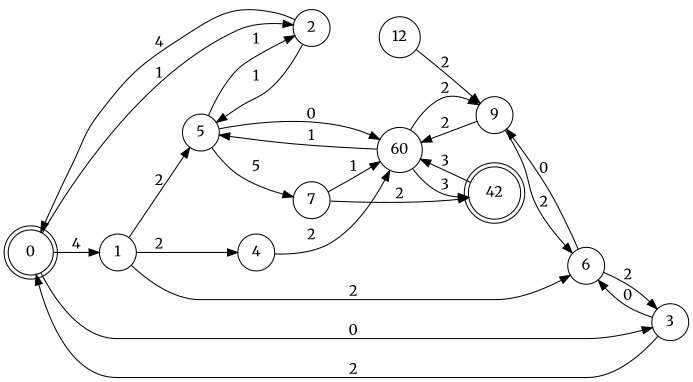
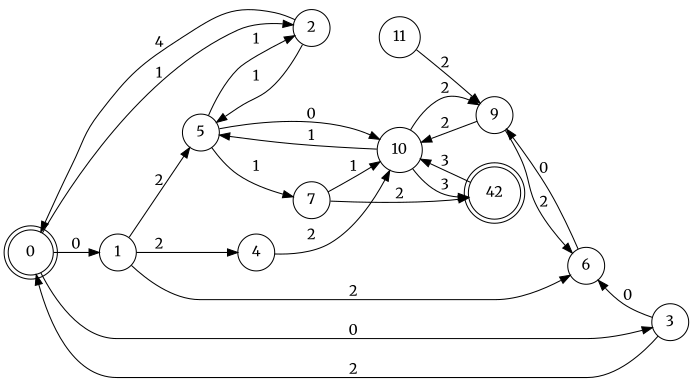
(400, 37) -> (400, 37)
(400, 150) -> (400, 150)
(256, 167) -> (256, 167)
(76, 245) -> (76, 245)
(628, 285) -> none
